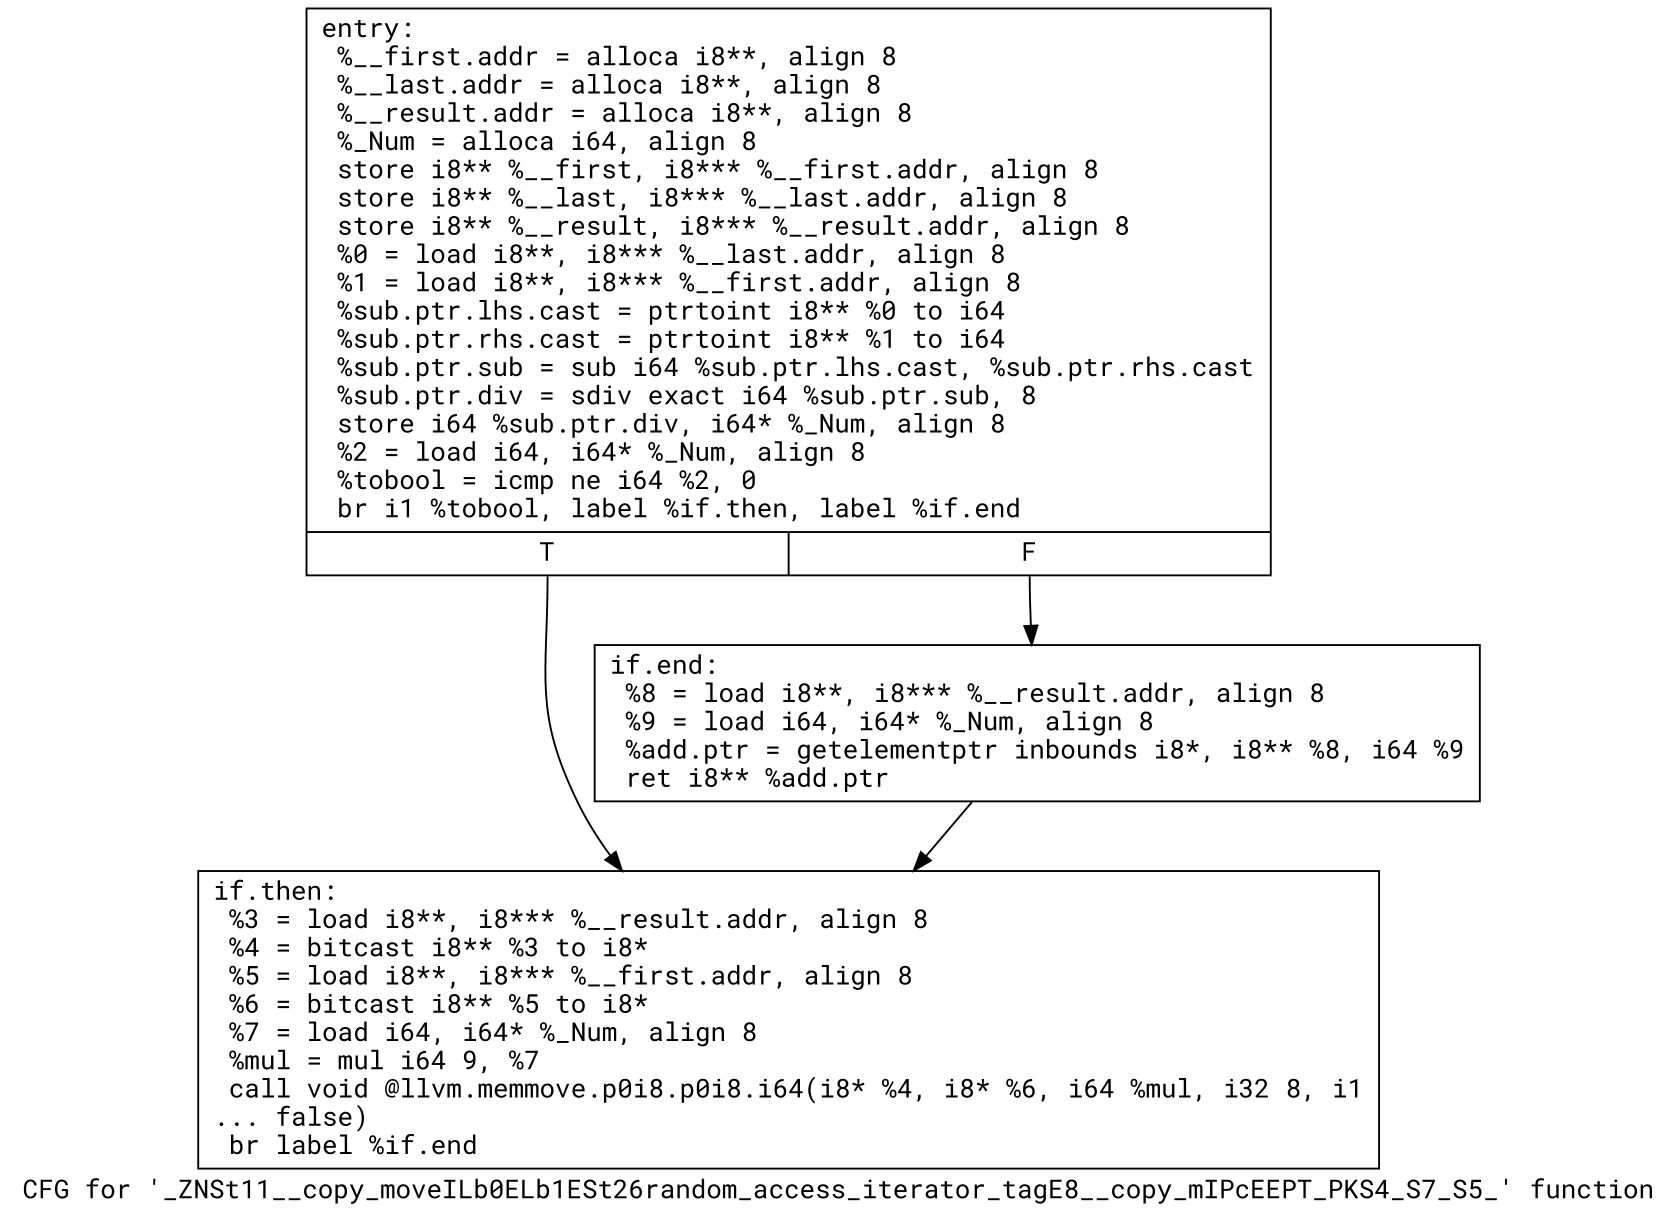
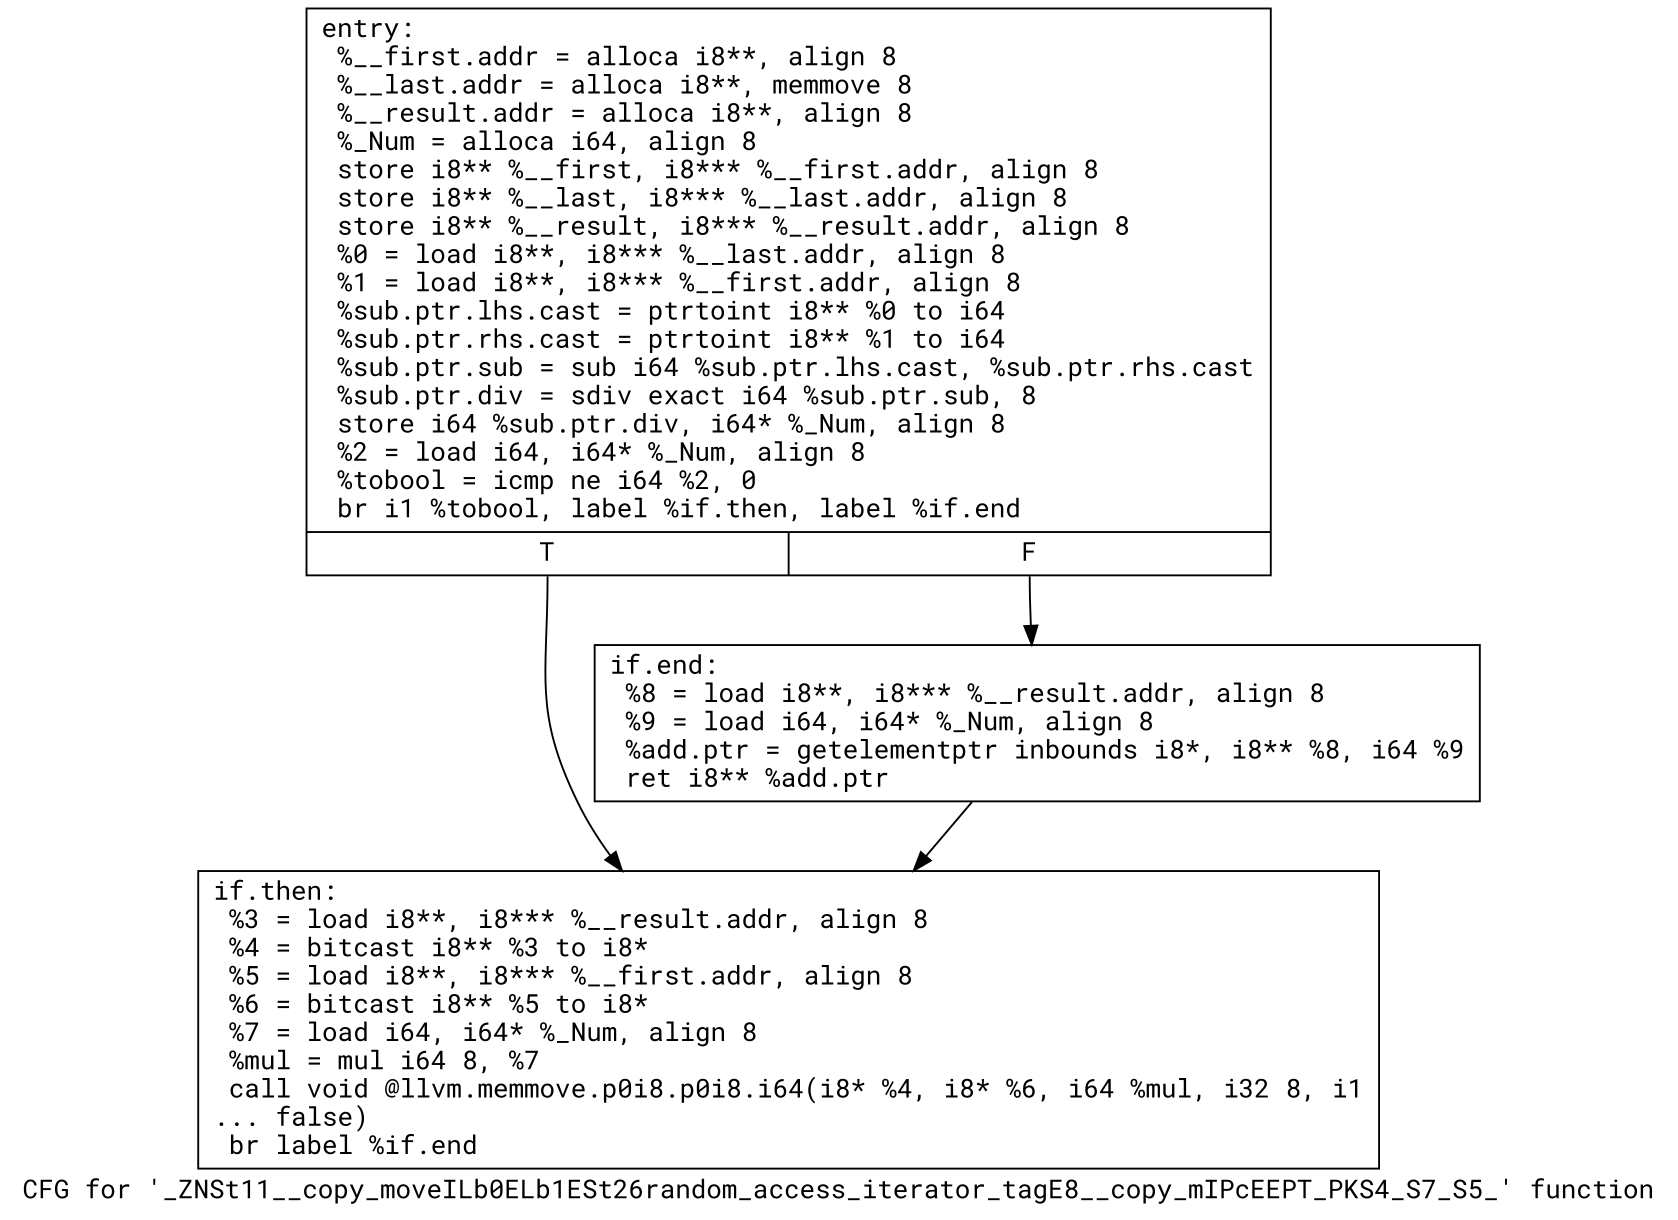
(602, 86) -> (617, 86)
(377, 1061) -> (377, 1061)
